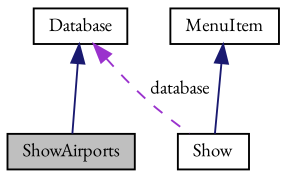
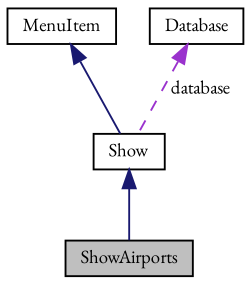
(75, 99) -> (129, 215)
